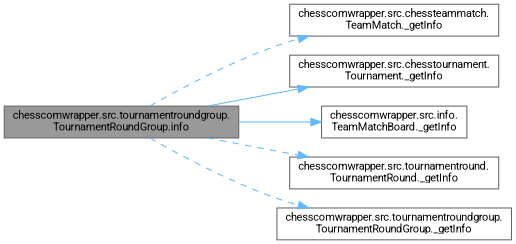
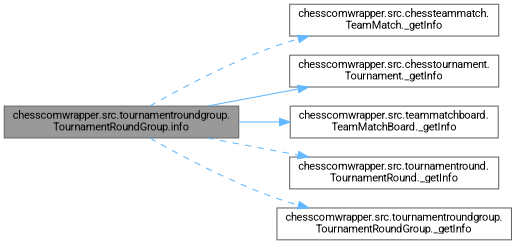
(394, 122) -> (394, 122)
